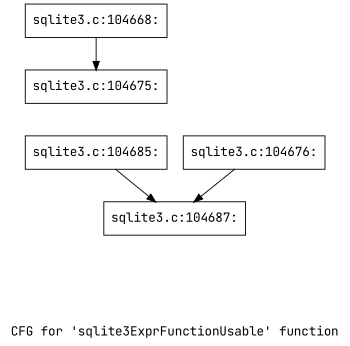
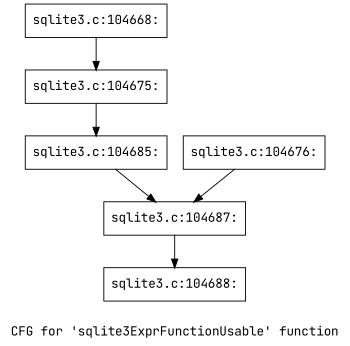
none -> (96, 115)
none -> (175, 284)
